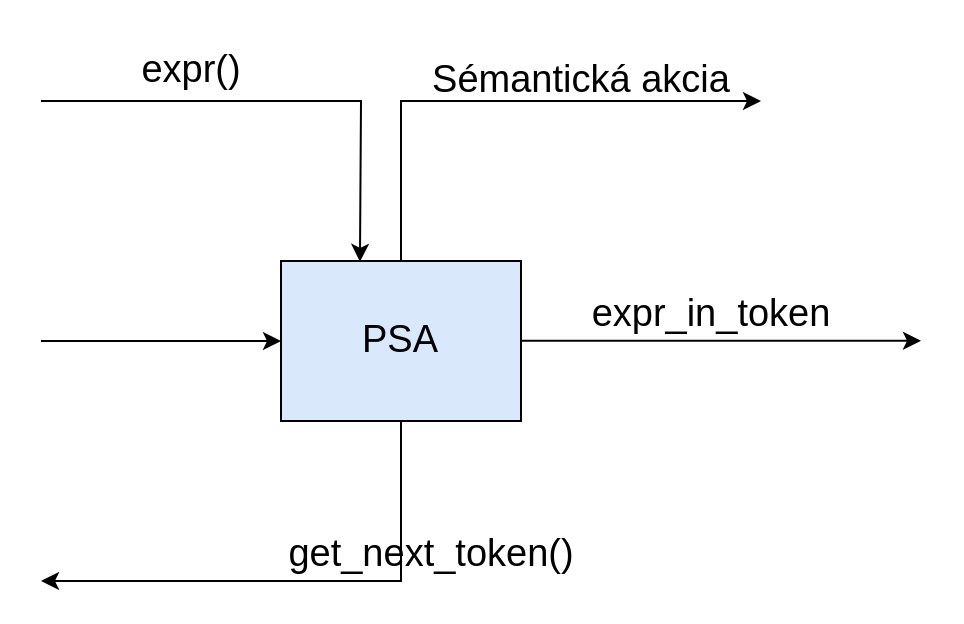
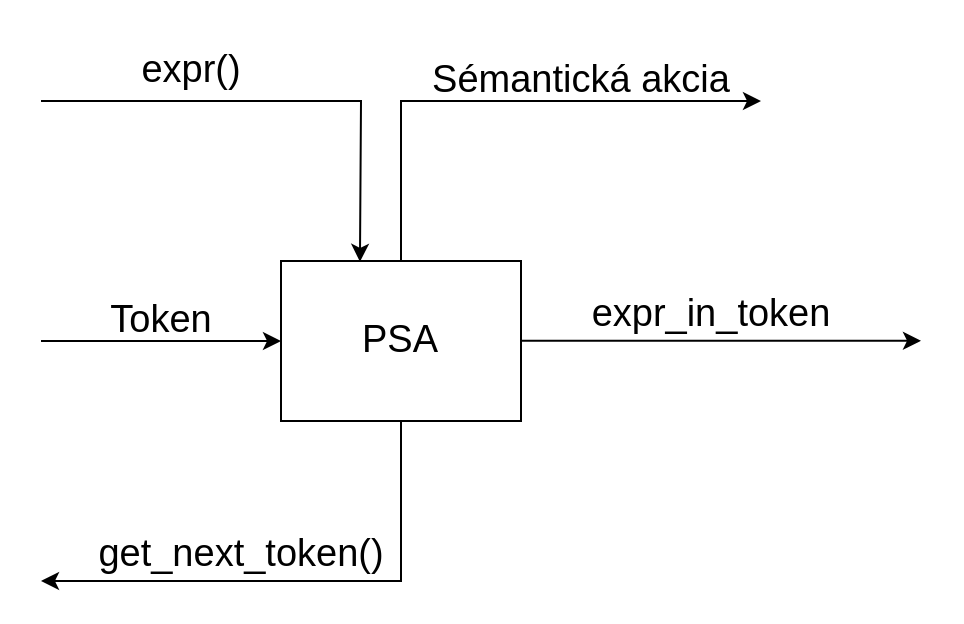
none -> (161, 321)
(401, 341) -> (401, 341)
(431, 555) -> (241, 555)
